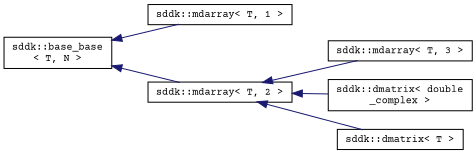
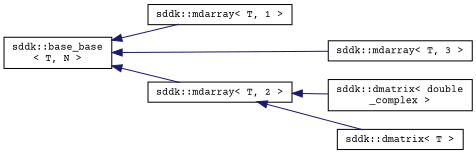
(315, 70) -> (225, 52)
